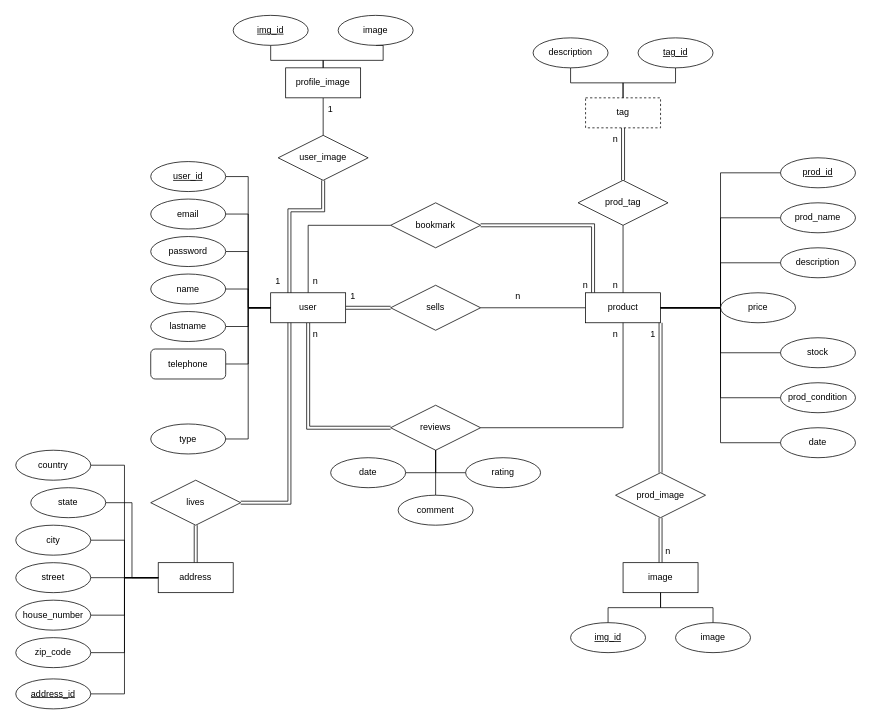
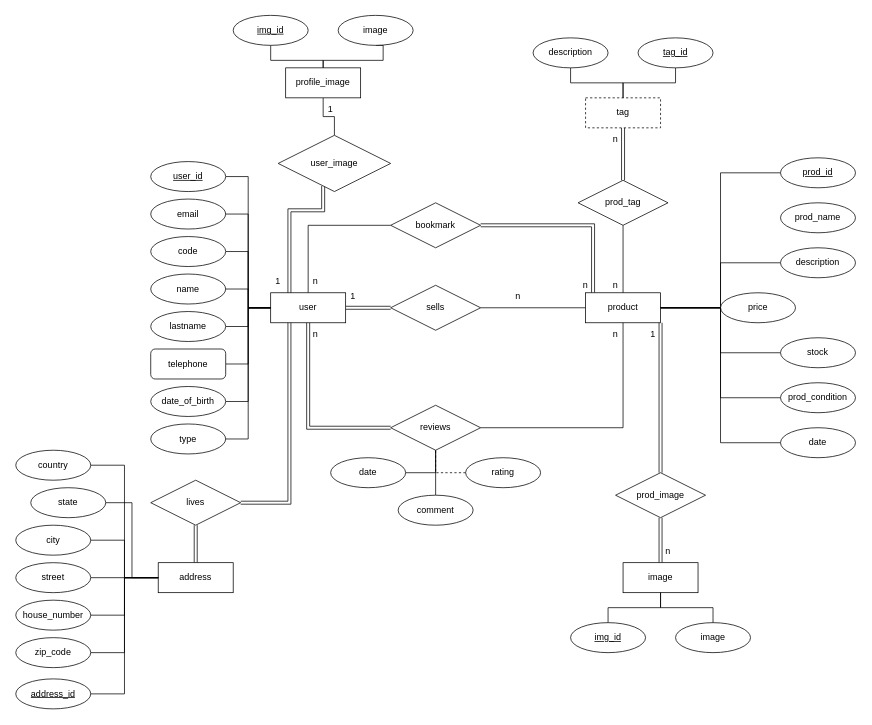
(323, 158) -> (334, 164)
(751, 218) -> none
(188, 252) -> (188, 252)
none -> (188, 402)
none -> (235, 402)
(451, 473) -> (451, 473)
